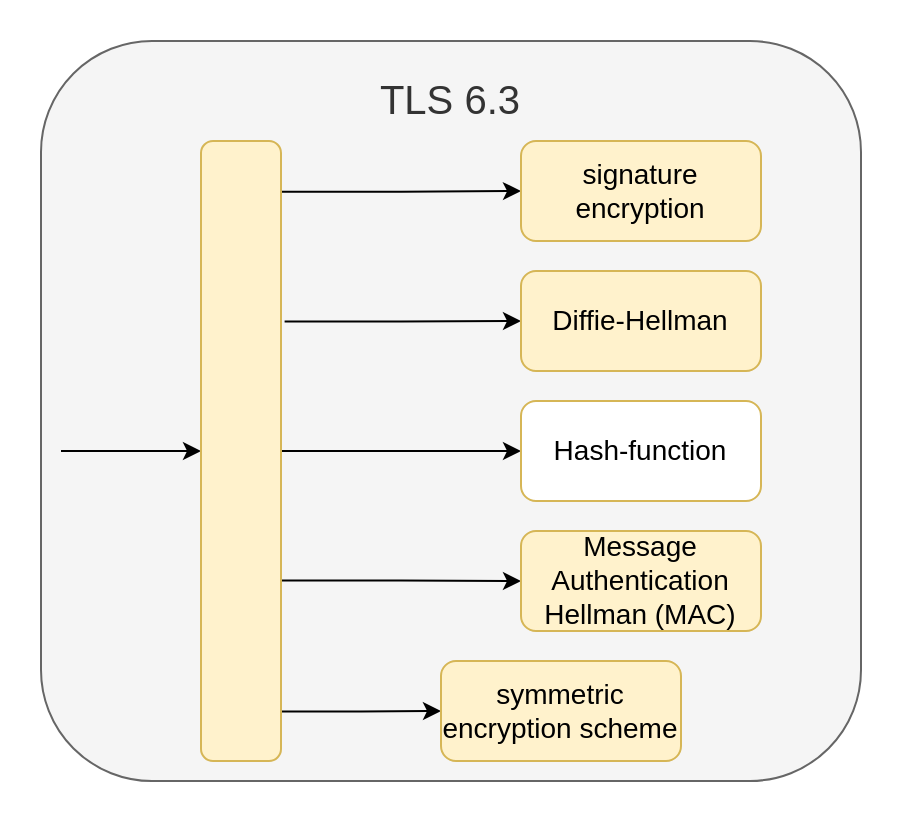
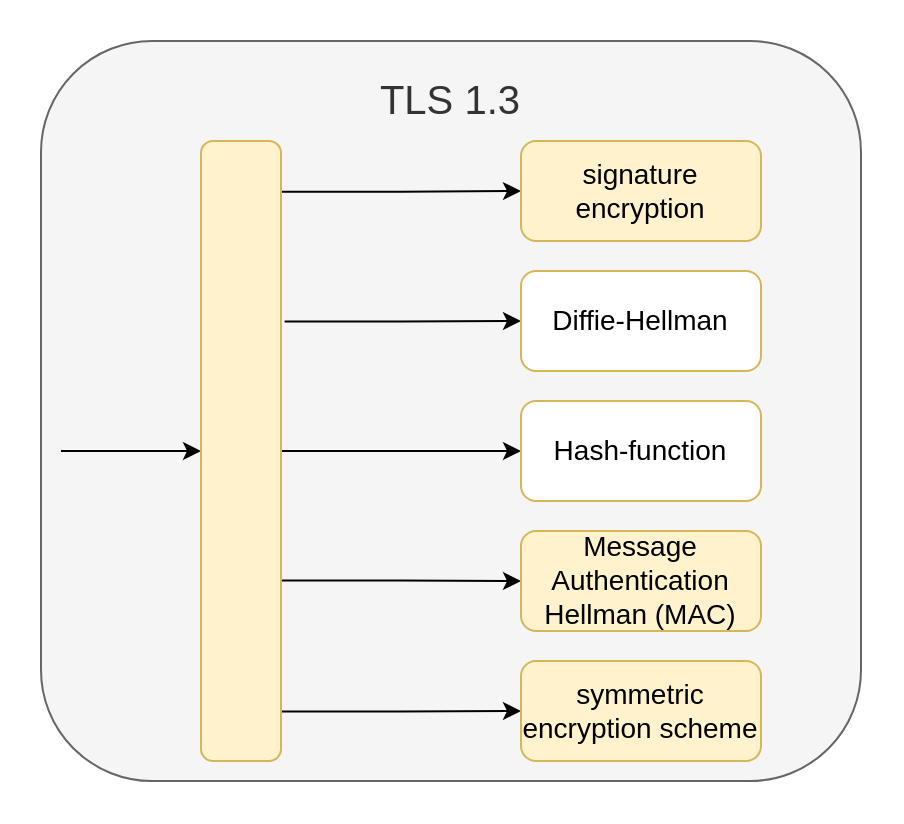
(641, 321) -> (641, 321)
(451, 411) -> (451, 411)
(561, 711) -> (641, 711)
